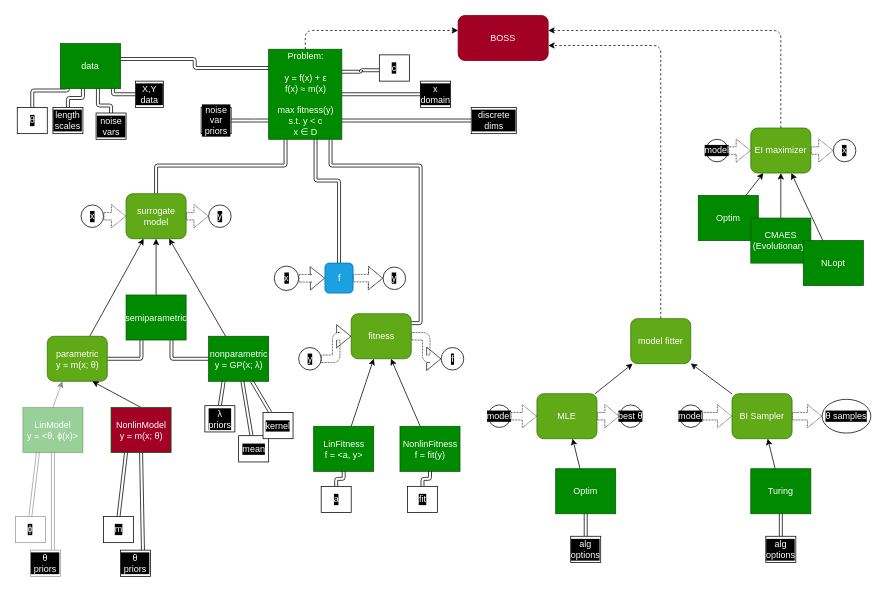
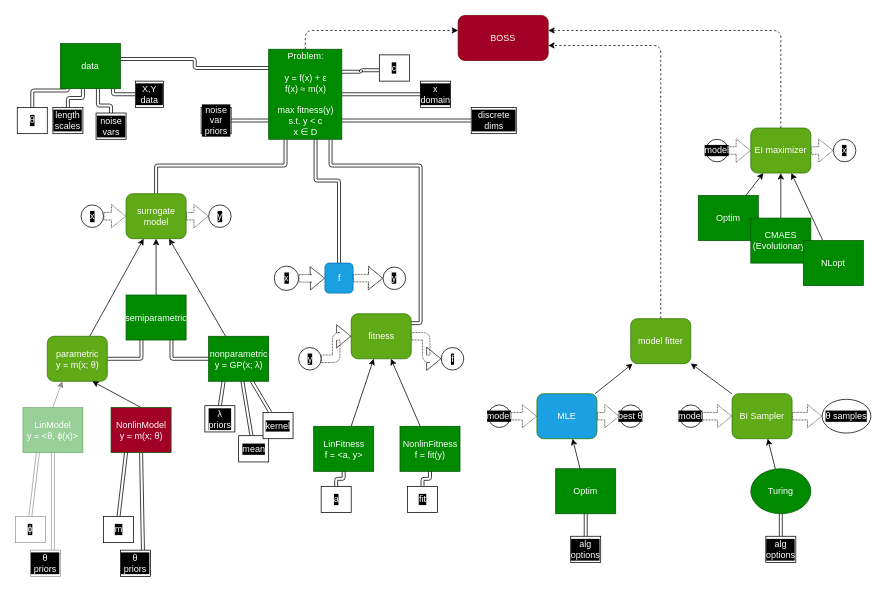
(567, 416) -> (567, 416)
(780, 491) -> (780, 491)
